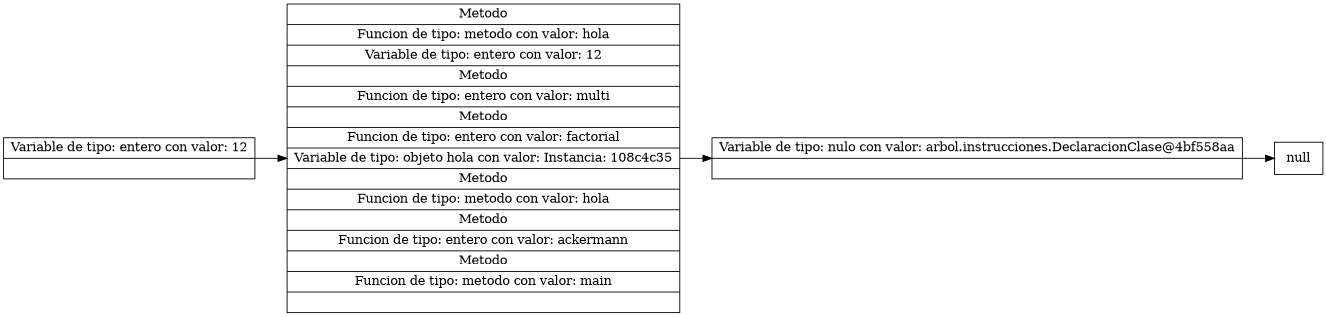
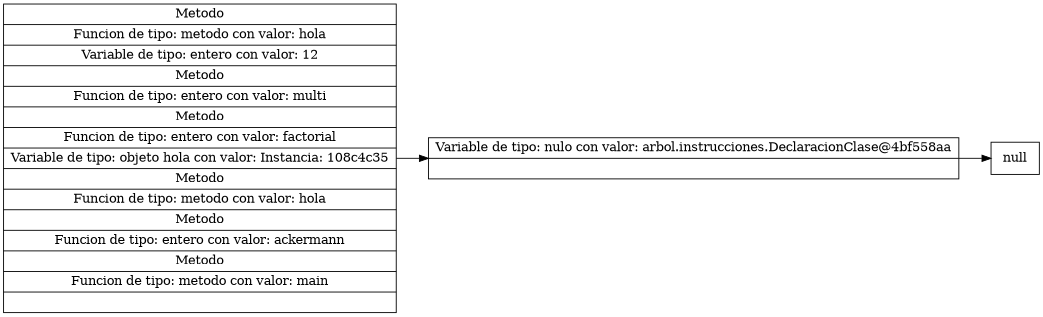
(129, 158) -> none
